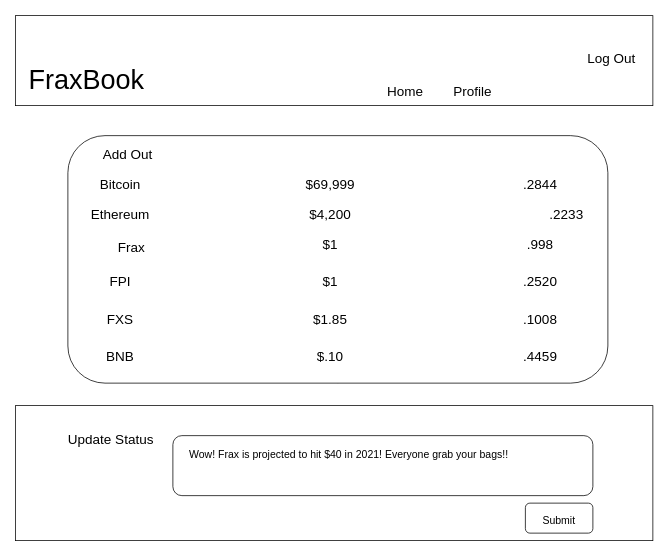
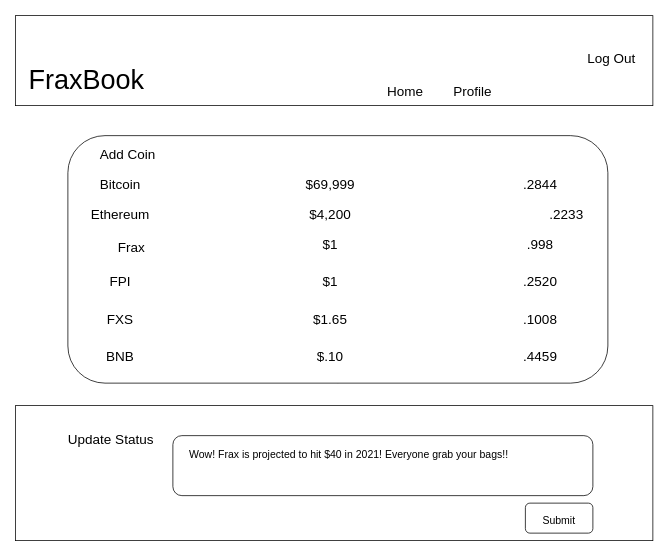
(128, 154) -> (128, 154)
(330, 319) -> (330, 319)
